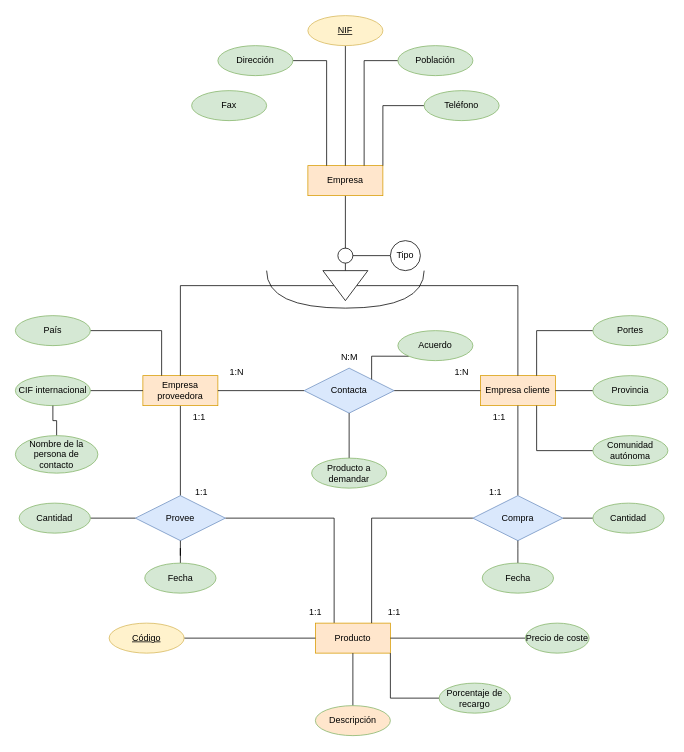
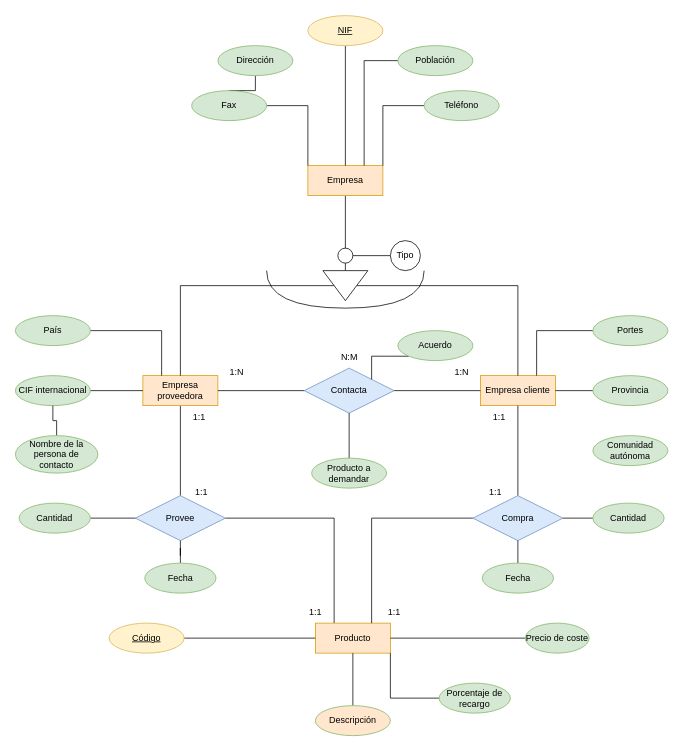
(327, 96) -> (252, 90)
none -> (308, 114)
(543, 450) -> none
